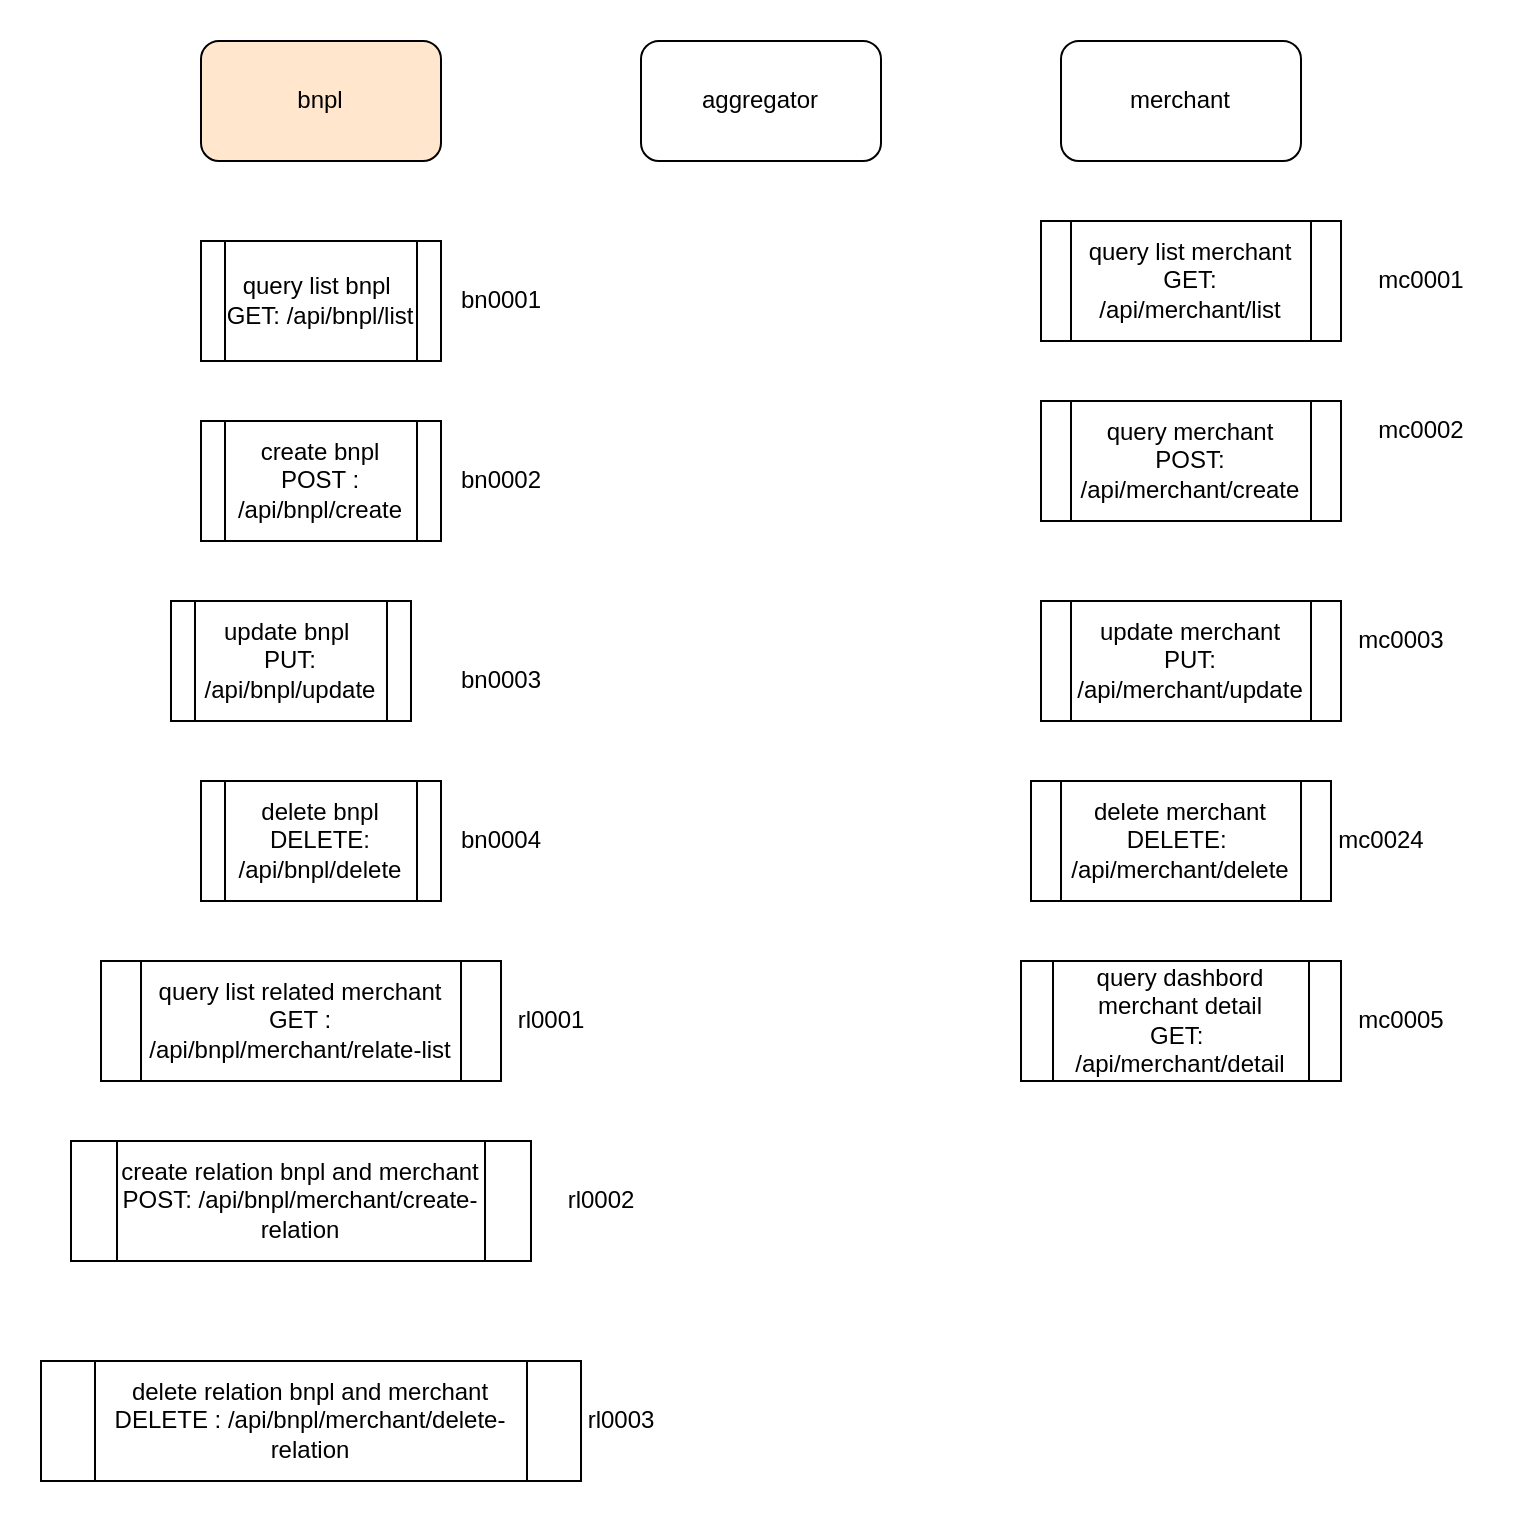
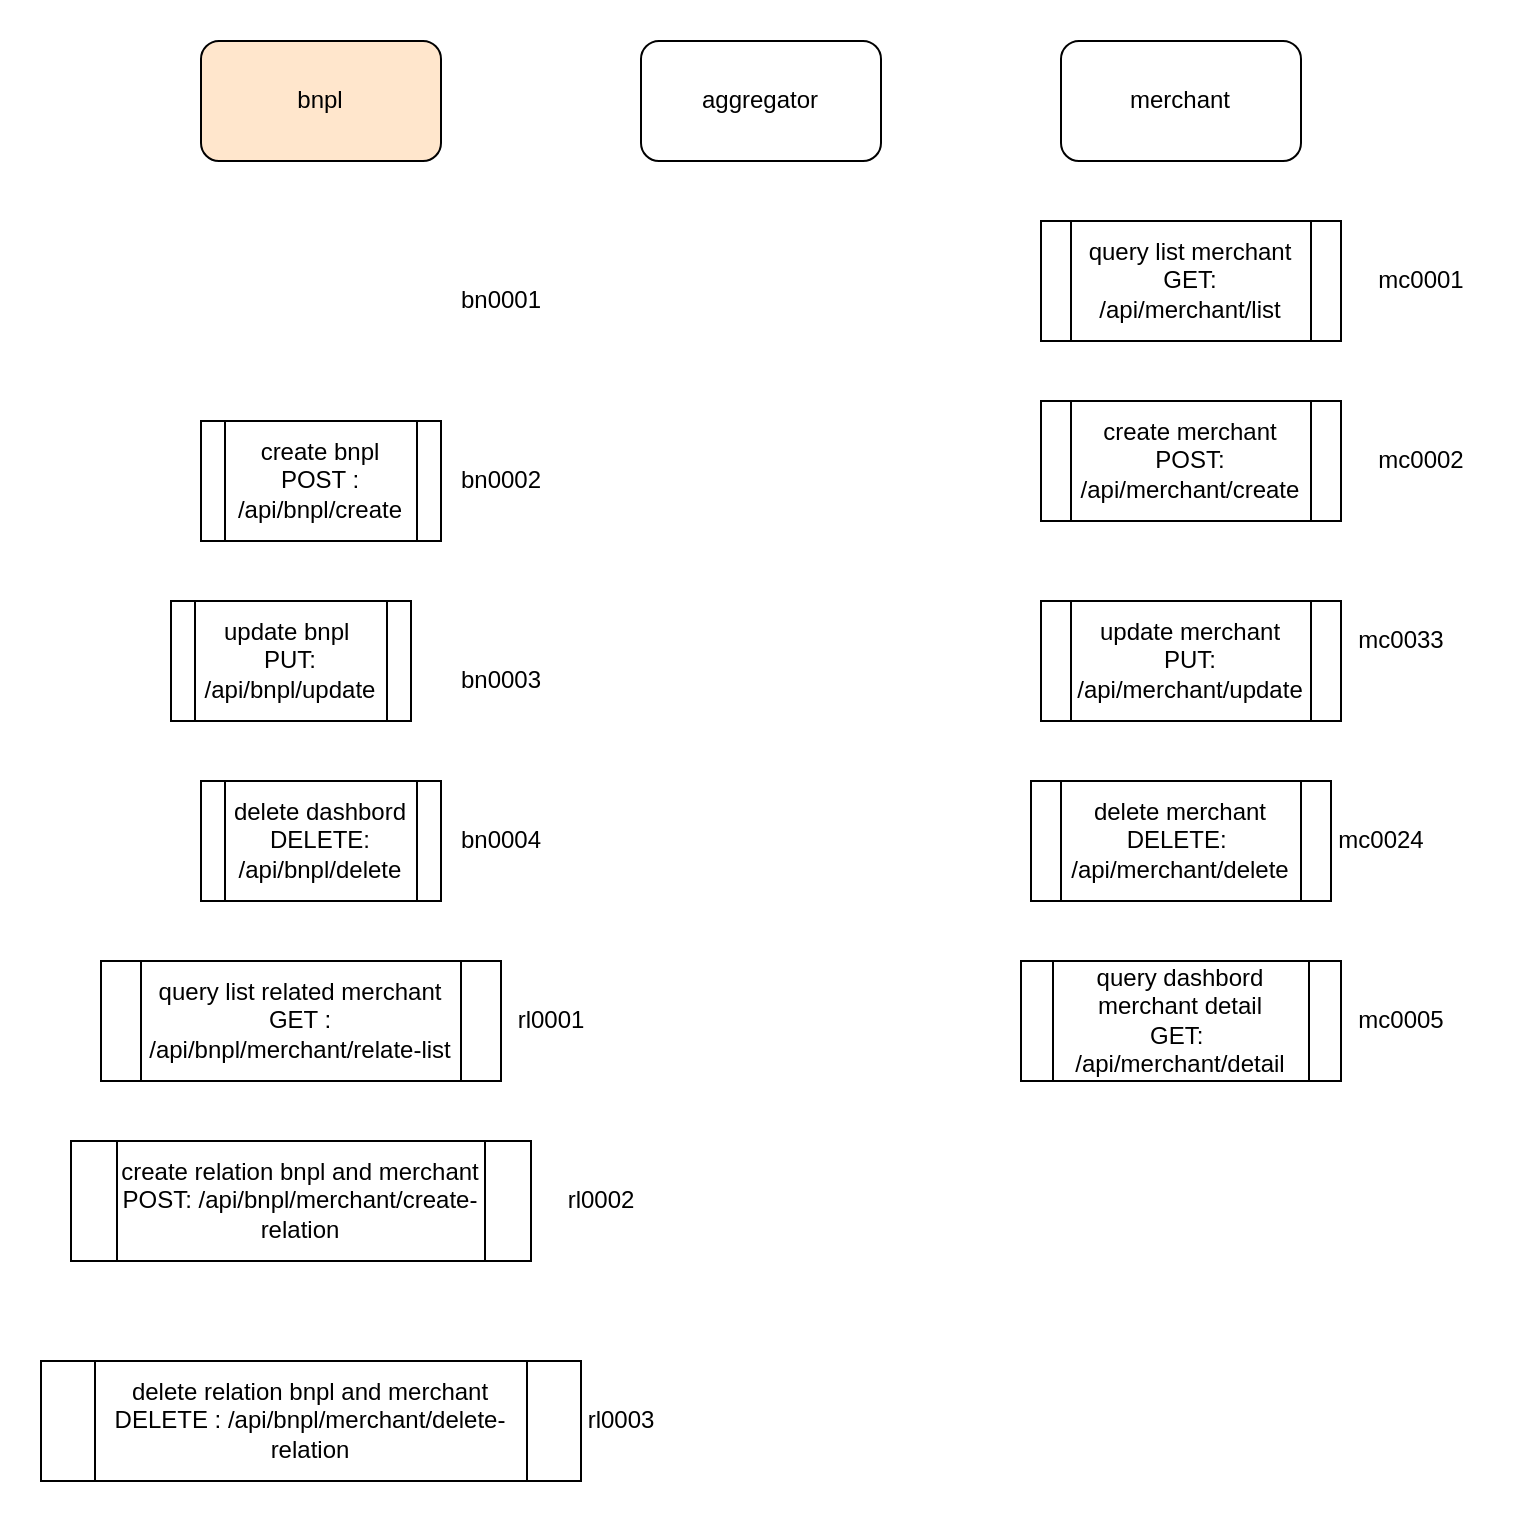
(321, 301) -> none
(1421, 431) -> (1421, 461)
(1191, 461) -> (1191, 461)
(1402, 641) -> (1402, 641)
(321, 841) -> (321, 841)
